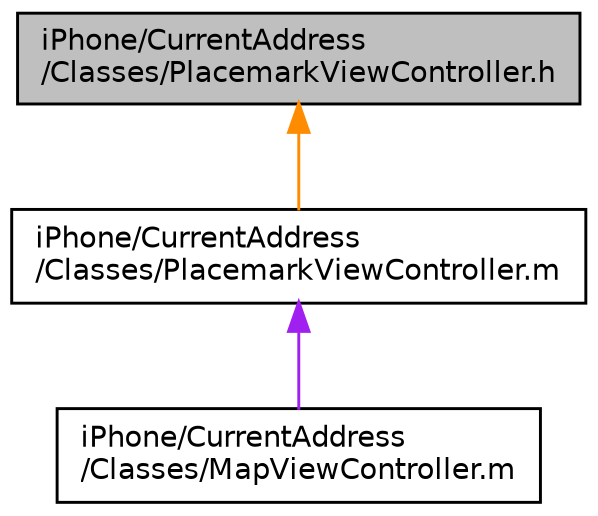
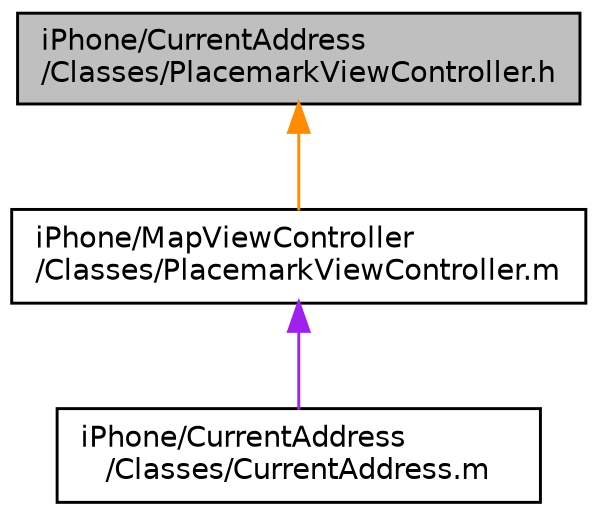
(299, 256) -> (299, 256)
(299, 455) -> (299, 455)
